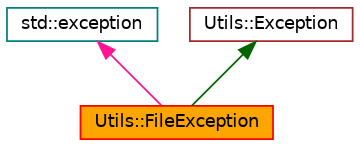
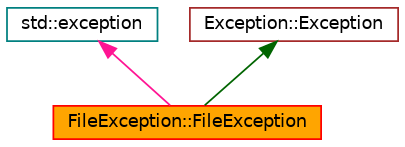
(271, 24) -> (294, 24)
(177, 122) -> (187, 122)
